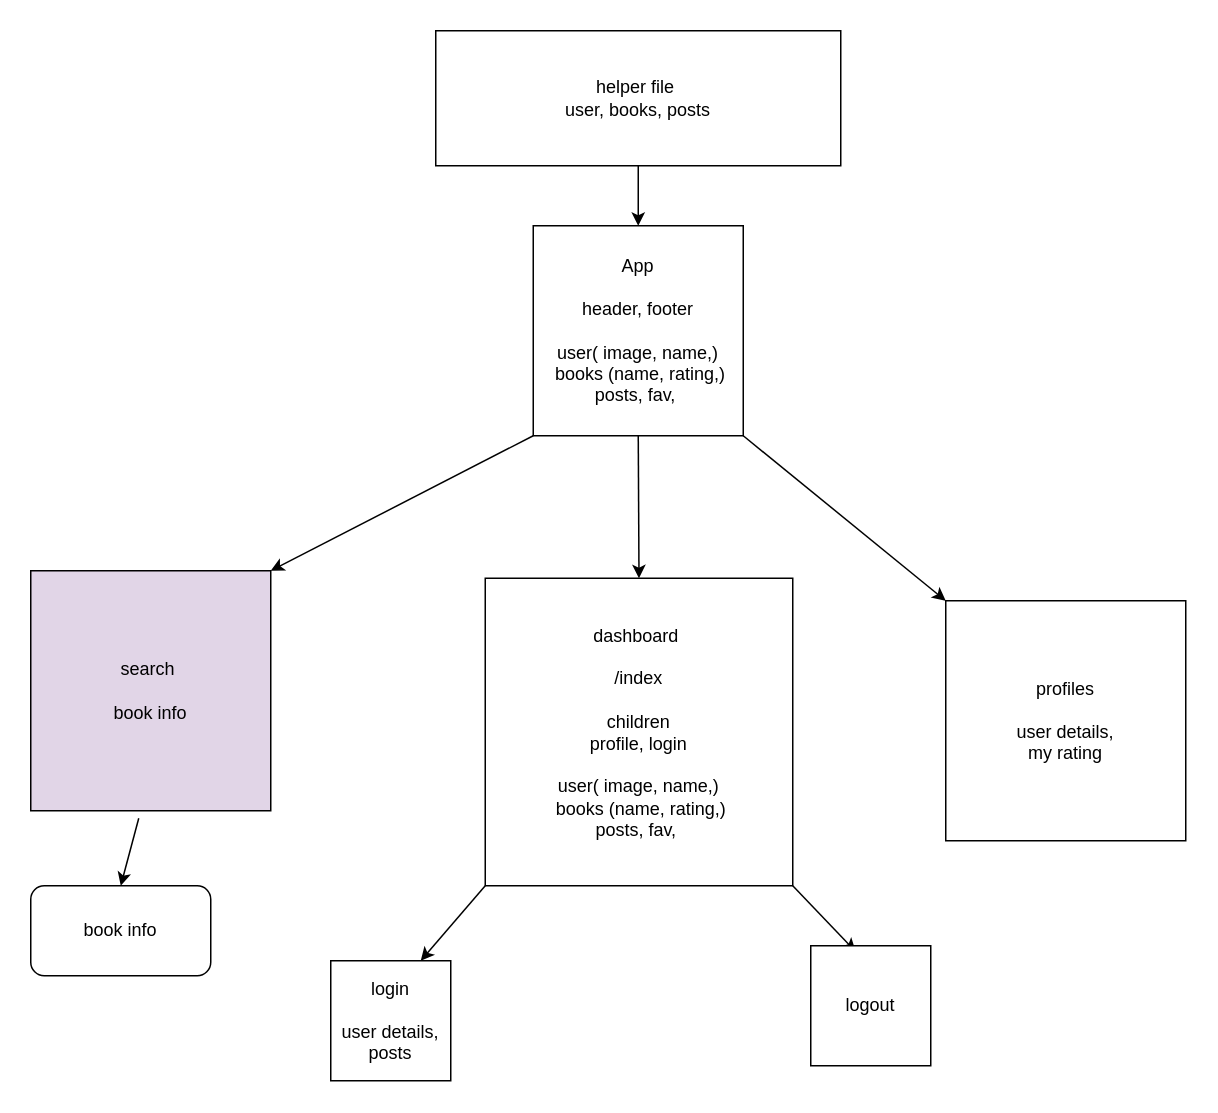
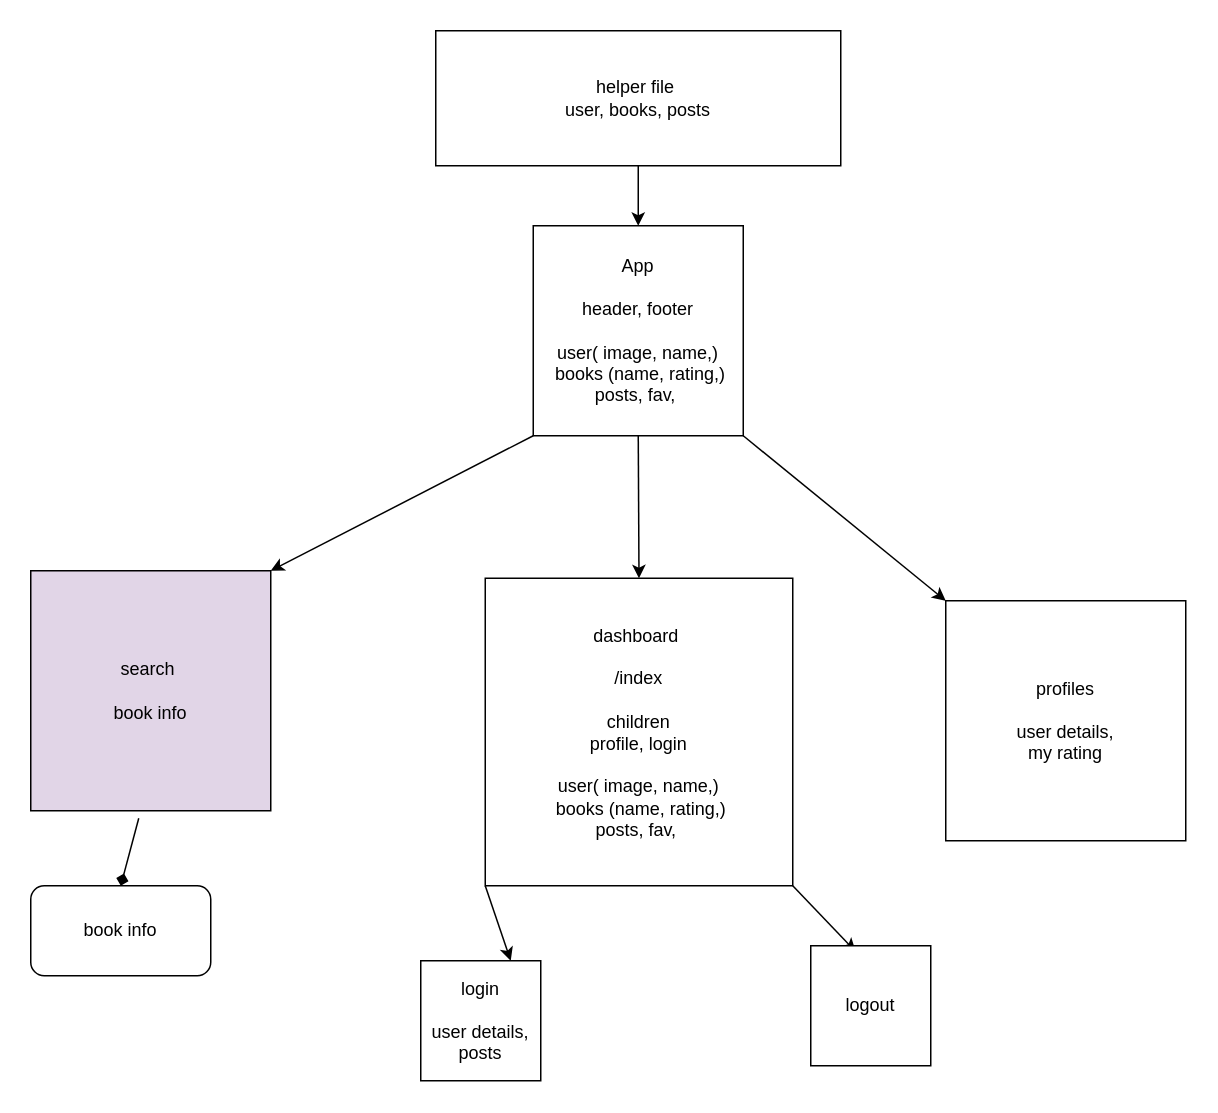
(124, 875) -> (124, 874)
(391, 1021) -> (481, 1021)
